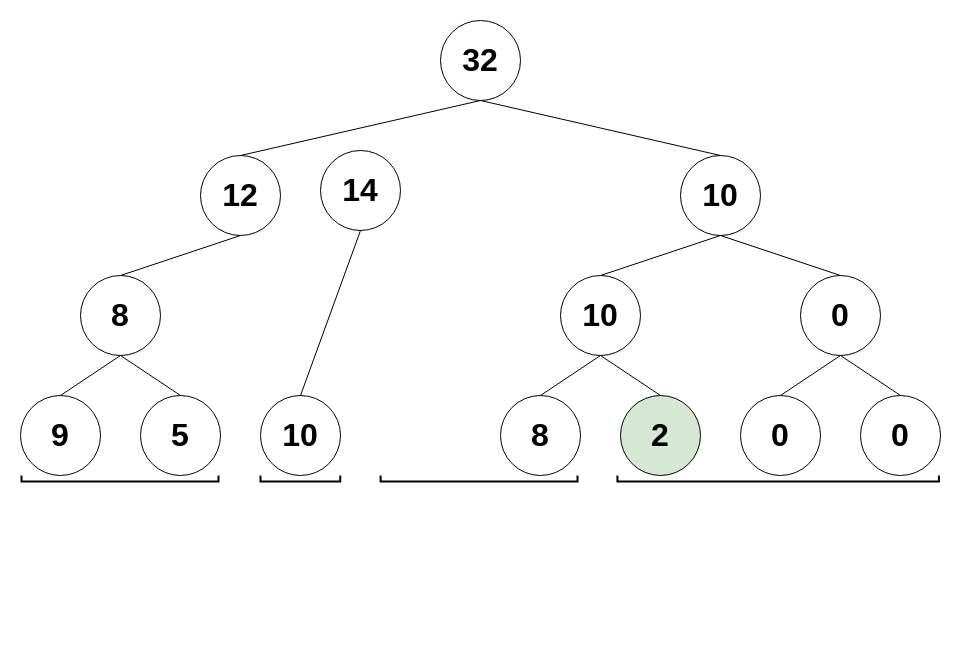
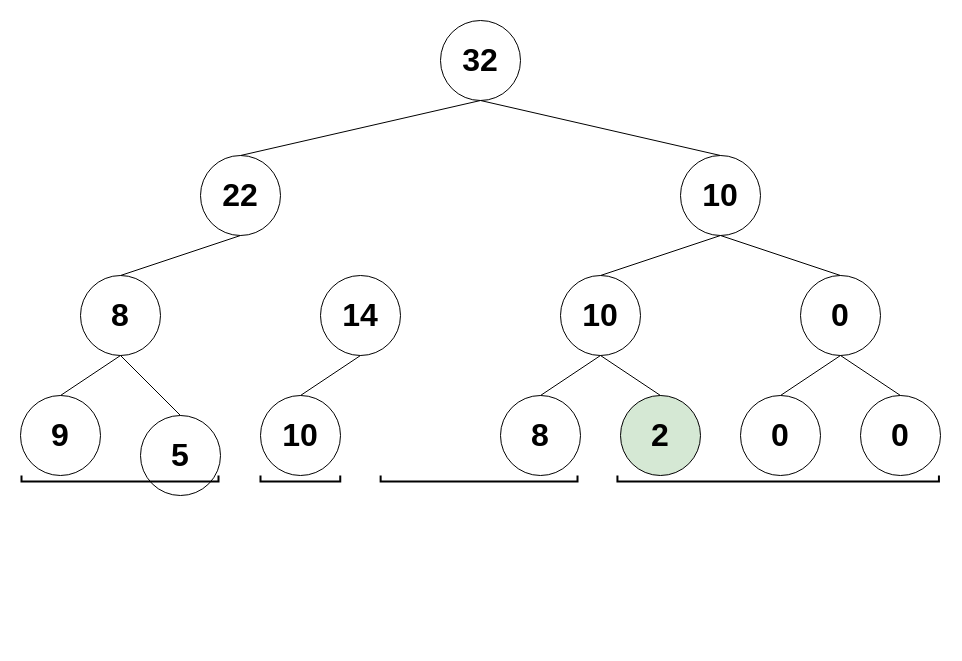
(361, 191) -> (361, 316)
(241, 196) -> (241, 196)
(181, 436) -> (181, 456)
